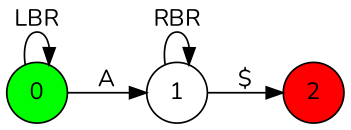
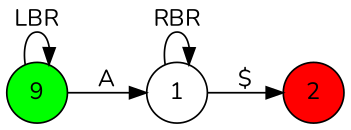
(37, 93) -> (37, 93)
